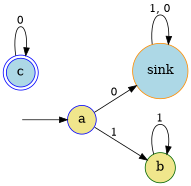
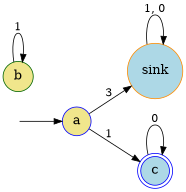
(114, 93) -> (109, 93)
(118, 142) -> (111, 143)
